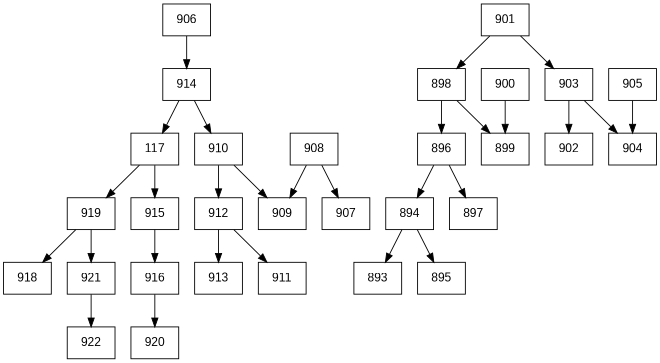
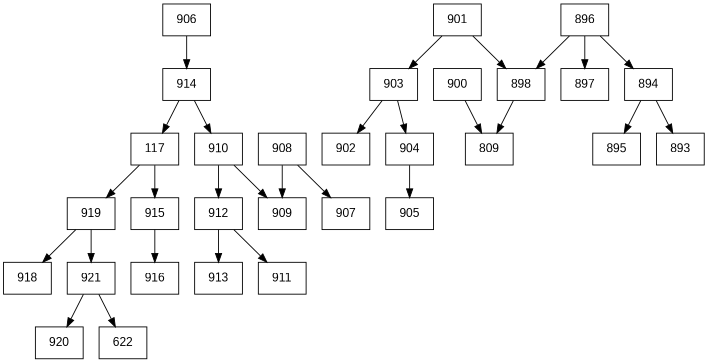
(441, 112) -> (556, 49)
(633, 112) -> (410, 177)
(505, 149) -> (489, 149)
(155, 306) -> (77, 307)
(91, 343) -> (123, 343)
